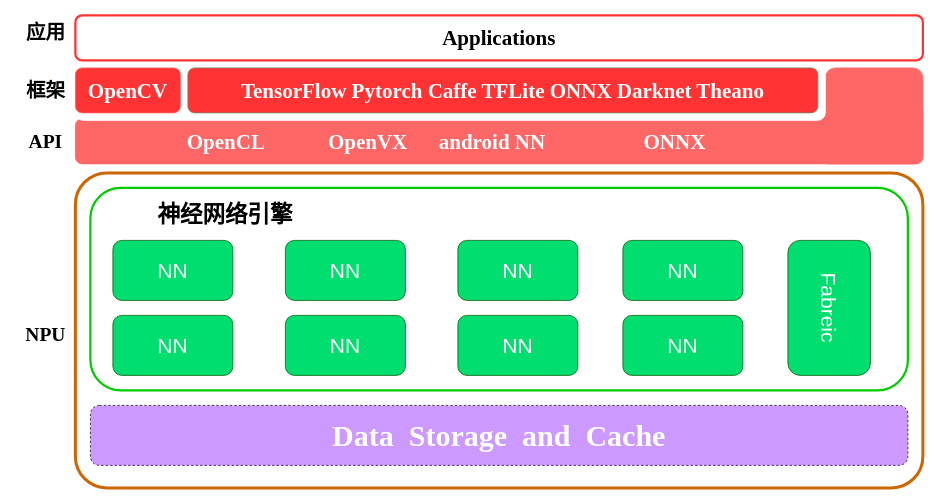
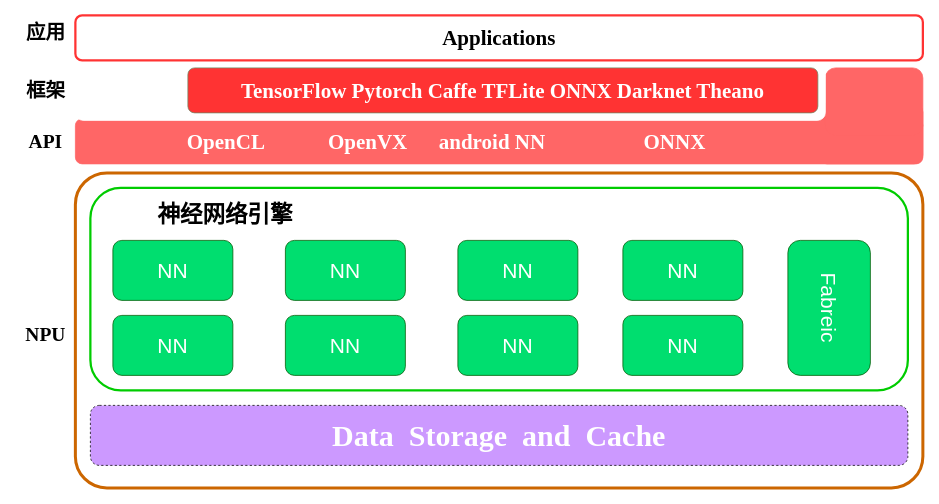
(128, 90) -> none
